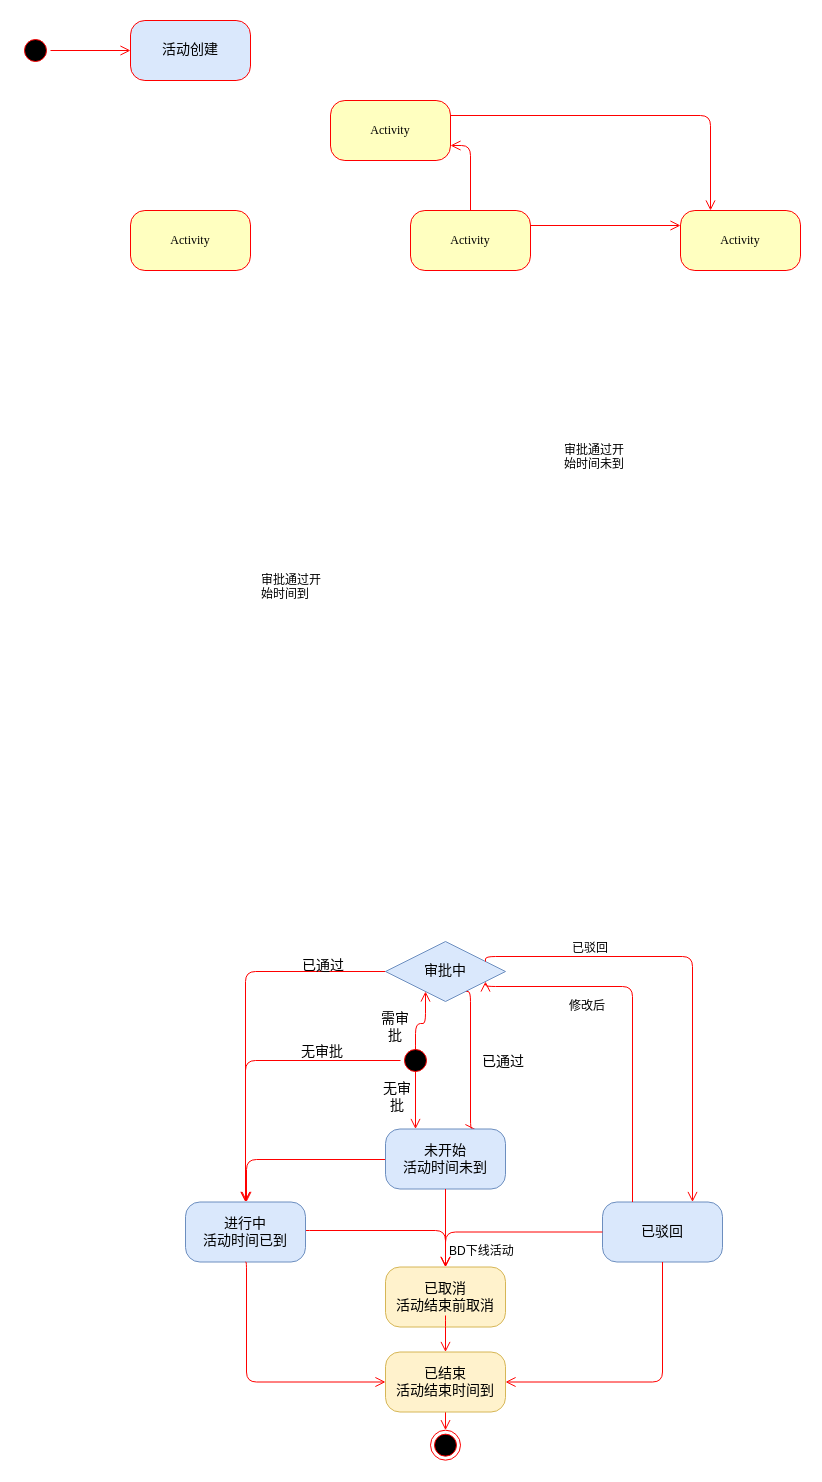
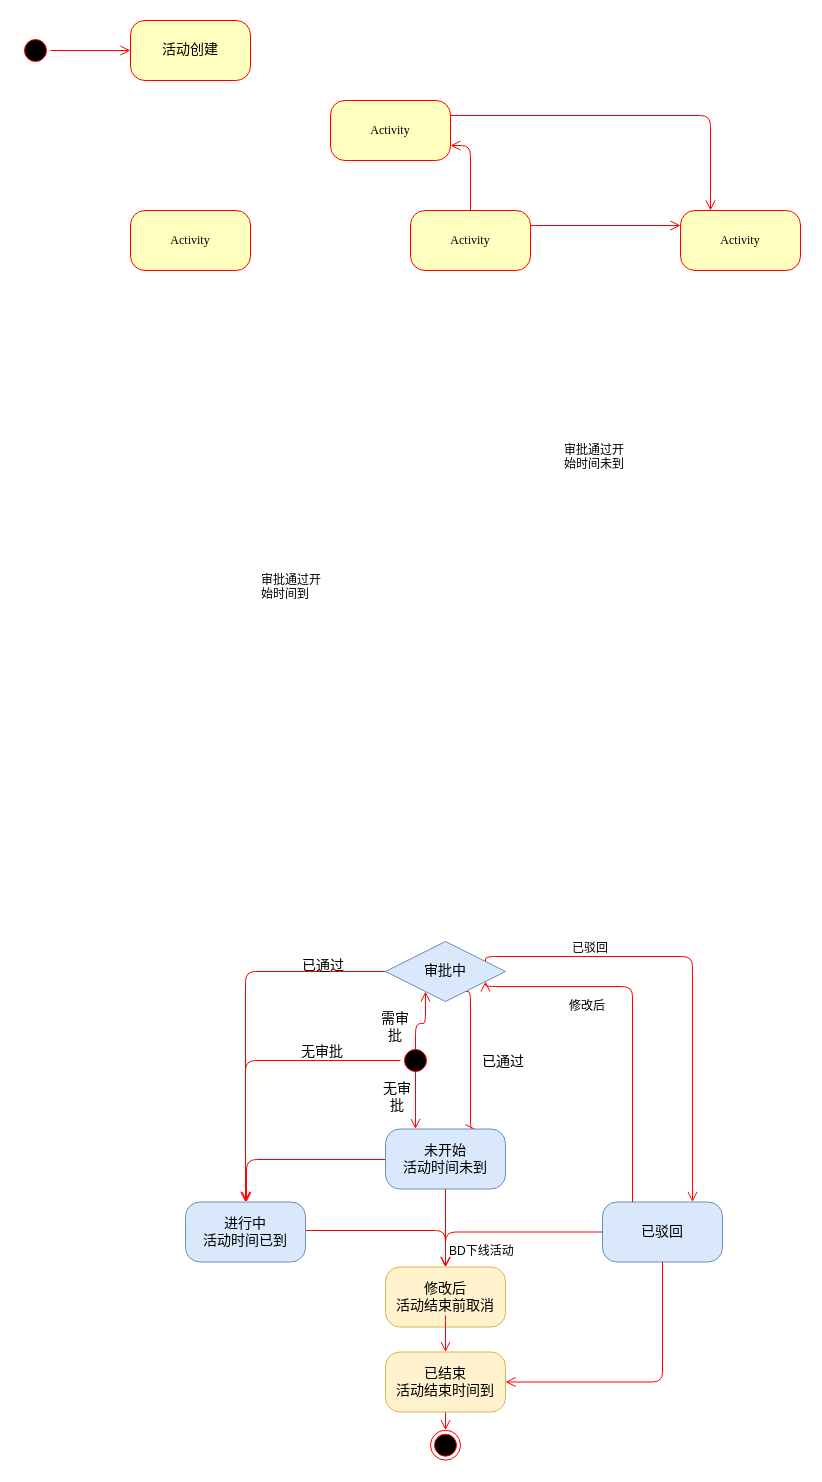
(191, 51) -> (191, 51)
(446, 1298) -> (446, 1298)
(259, 1382) -> none
